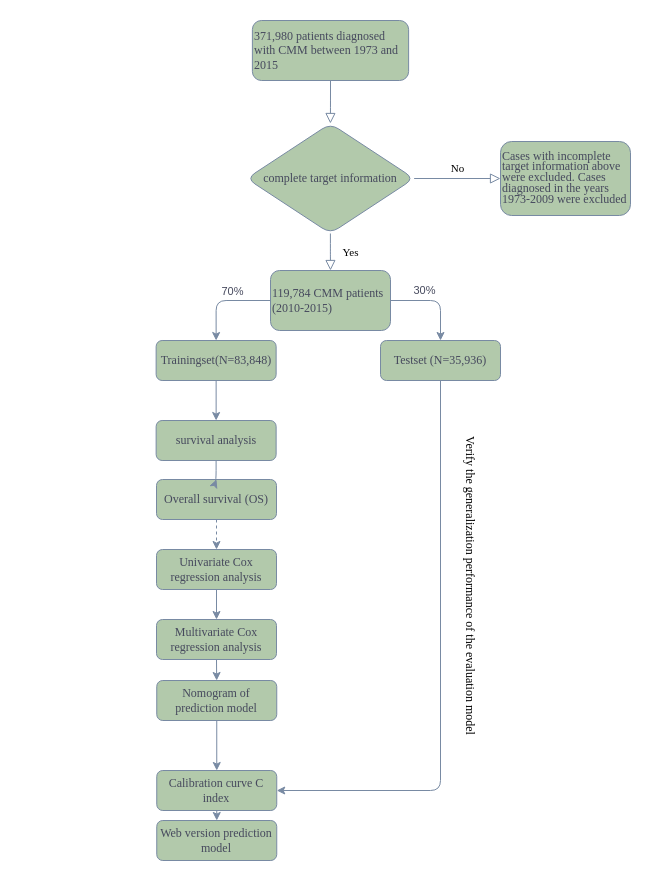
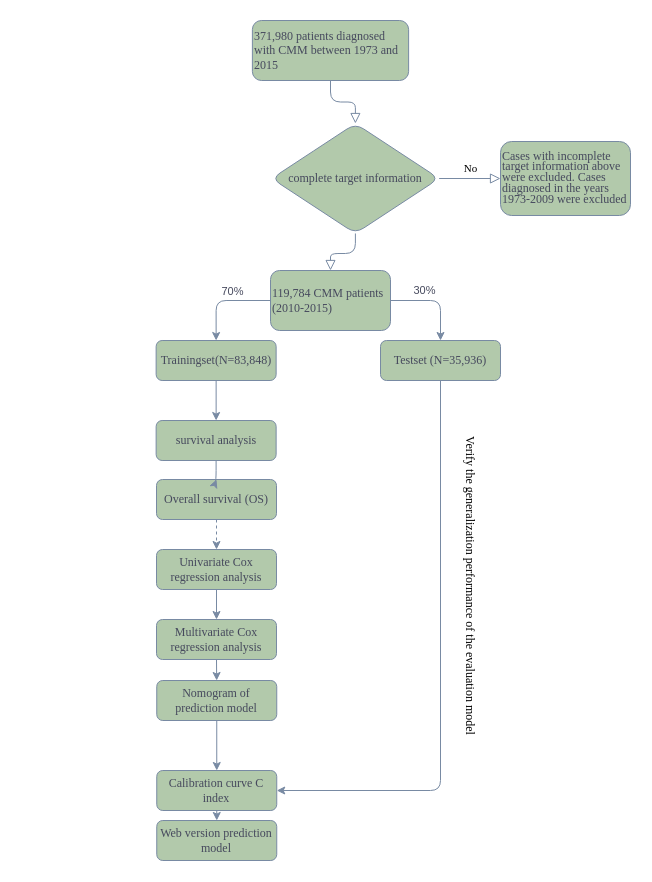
(330, 179) -> (355, 179)
